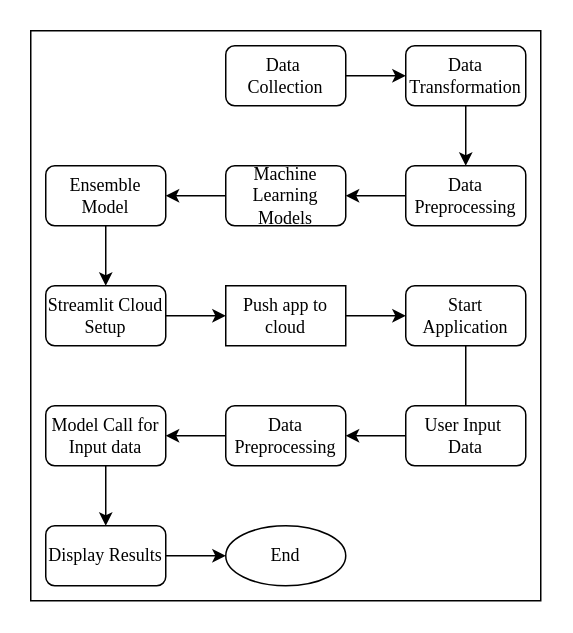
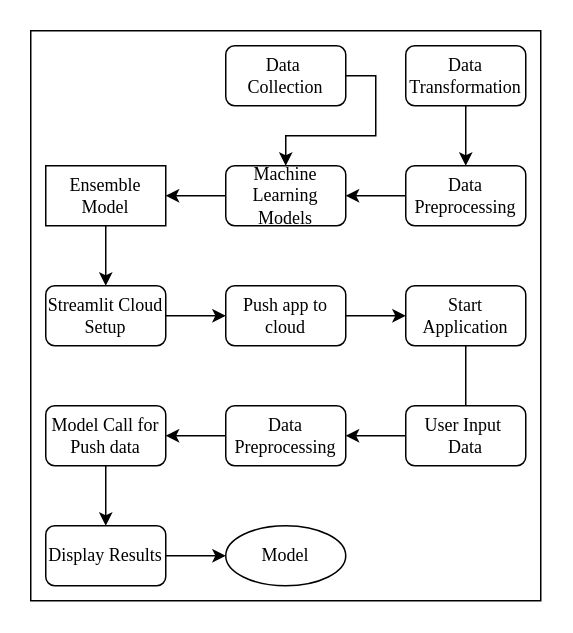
(384, 76) -> (353, 136)
(106, 196) -> (106, 196)
(286, 316) -> (286, 316)
(106, 436) -> (106, 436)
(286, 556) -> (286, 556)
